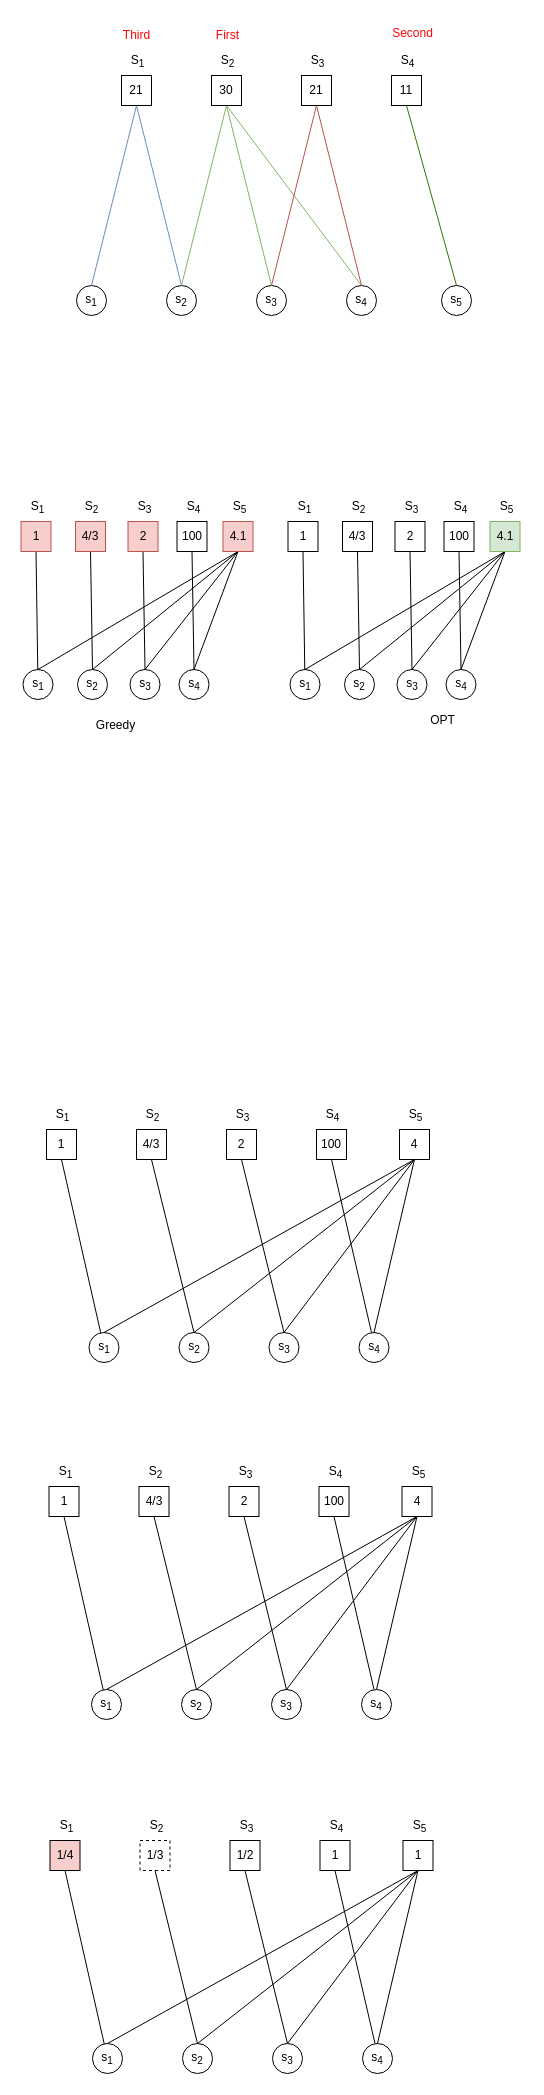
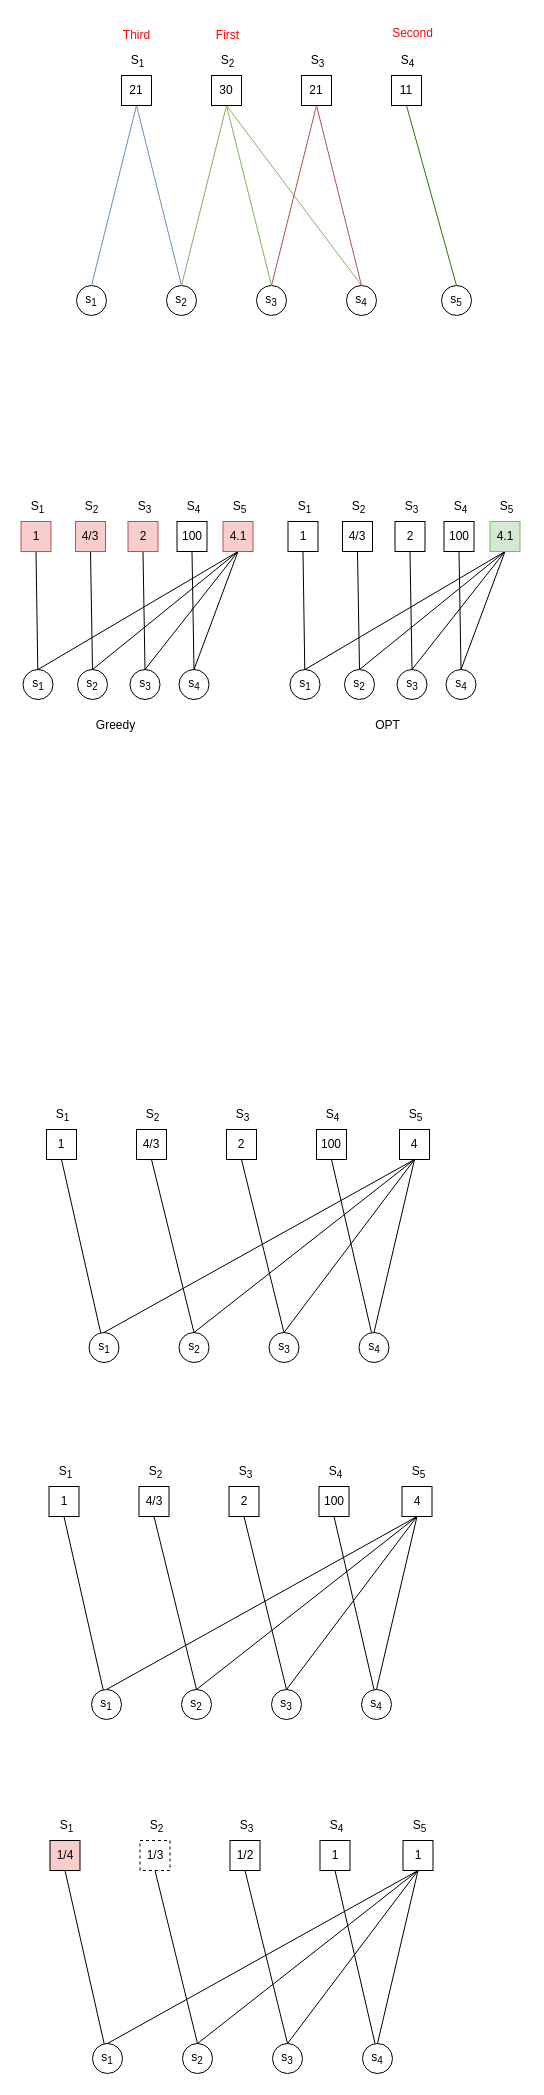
(443, 721) -> (388, 726)
